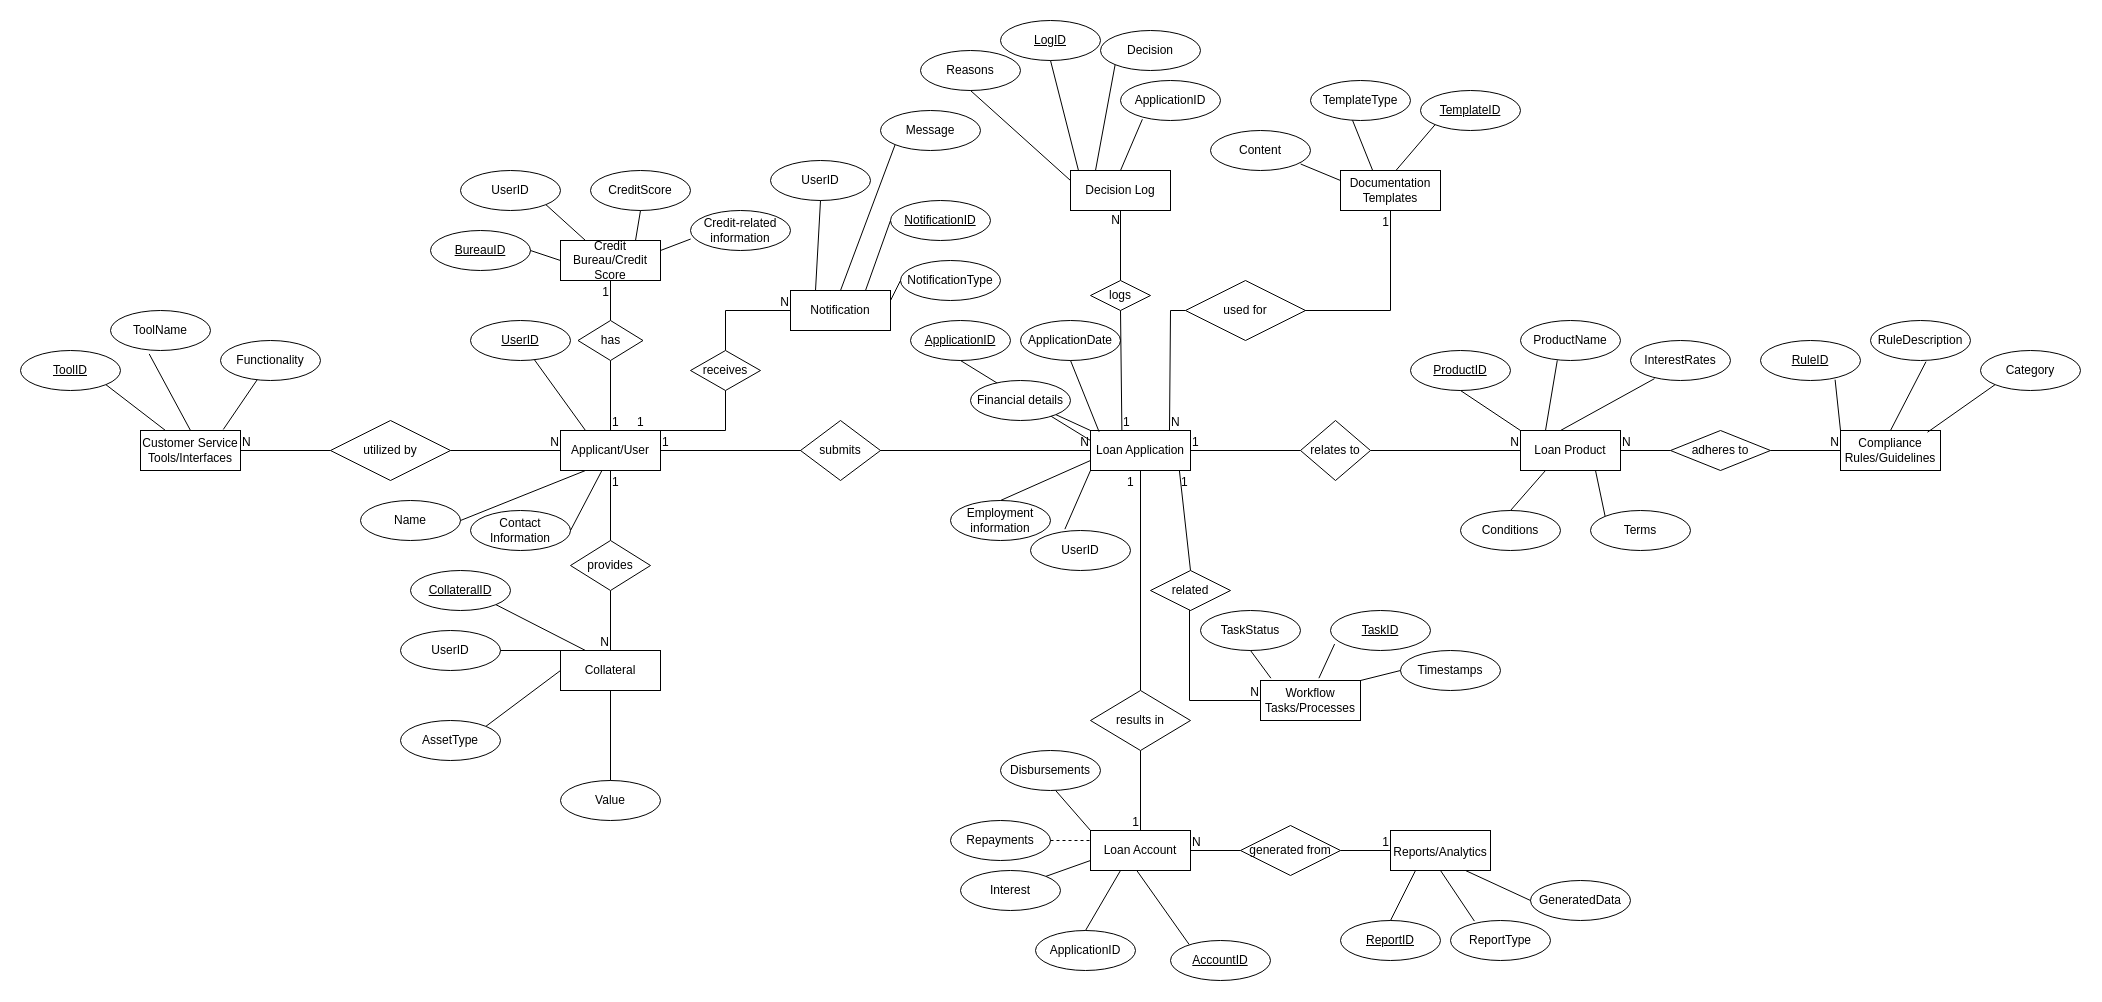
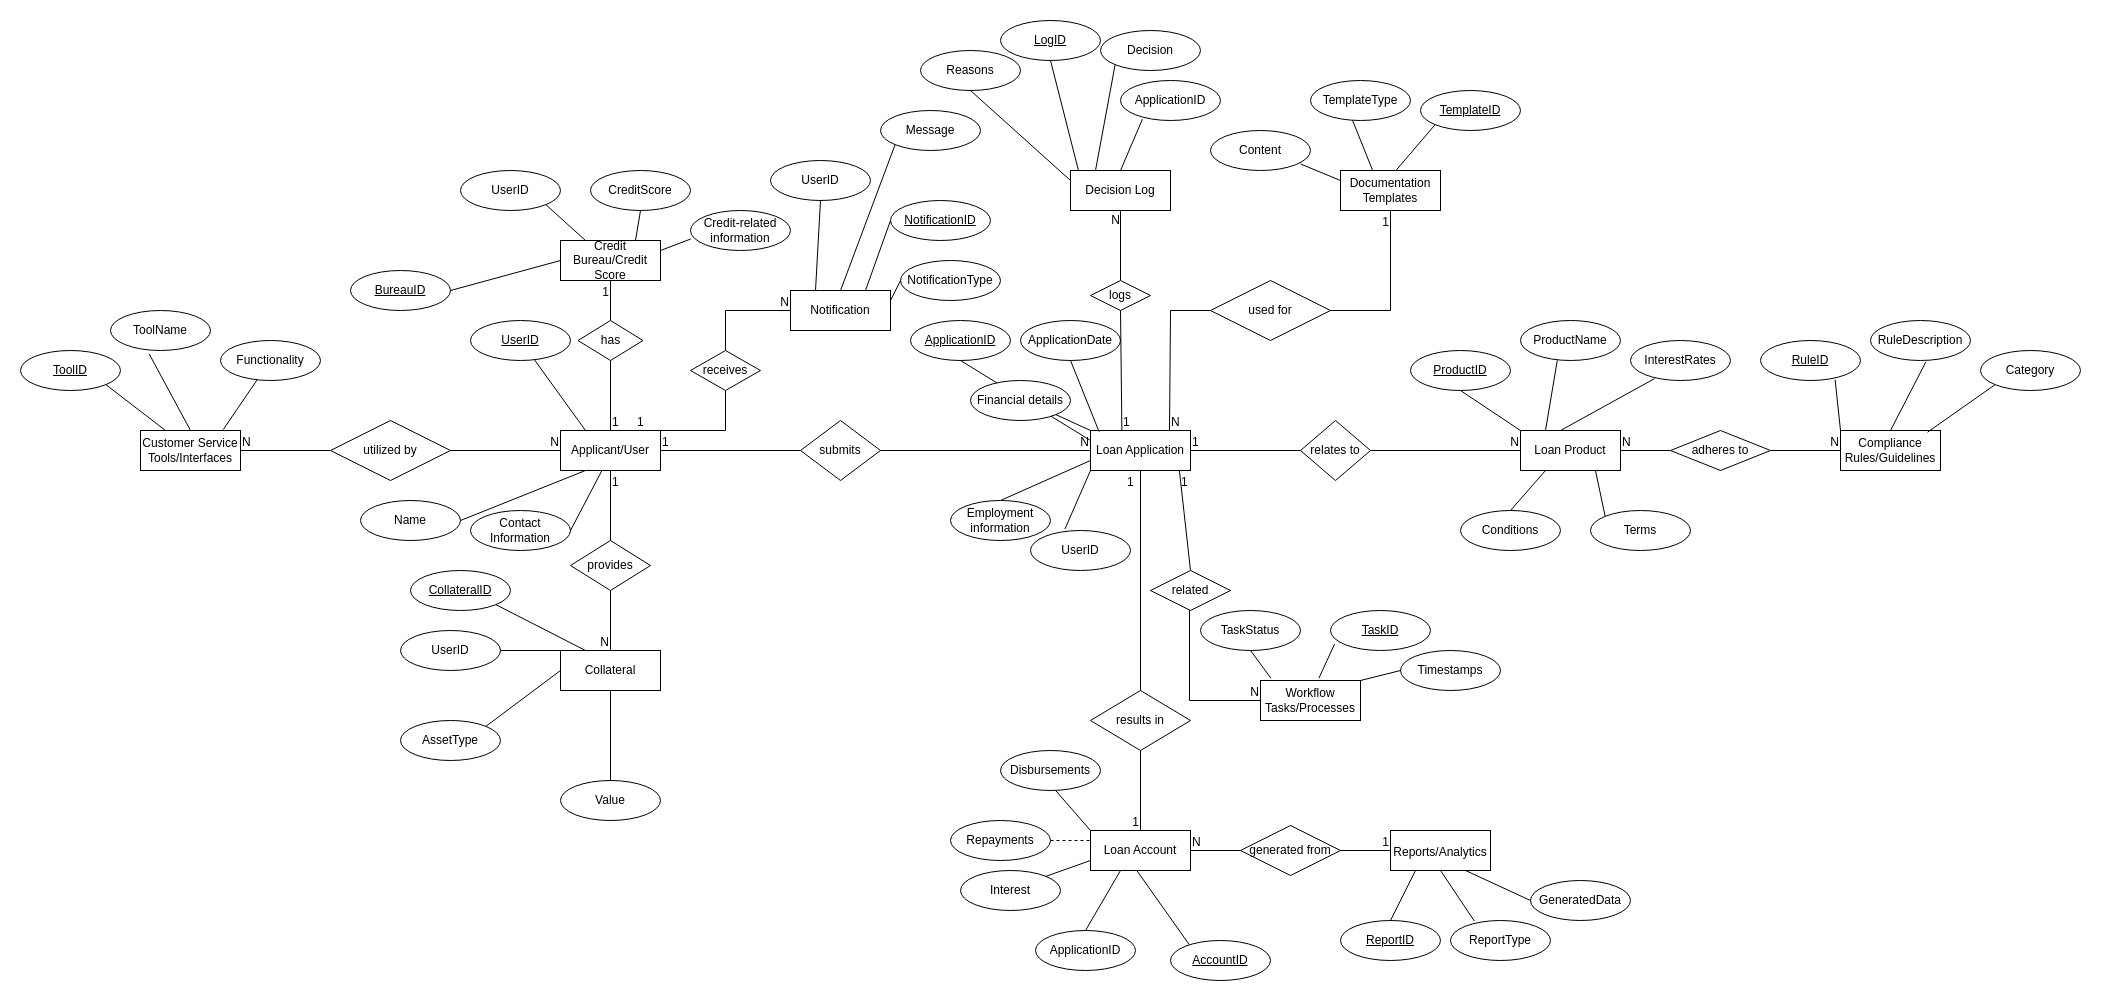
(481, 251) -> (401, 291)
(1246, 311) -> (1271, 311)
